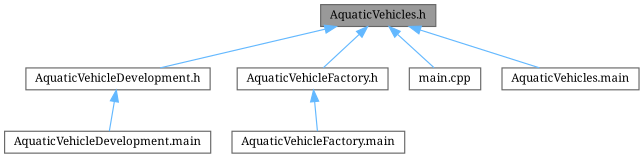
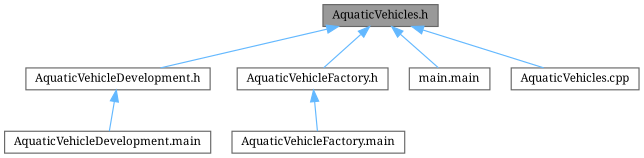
(445, 79) -> (450, 79)
(571, 79) -> (575, 79)
